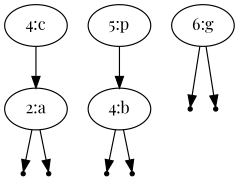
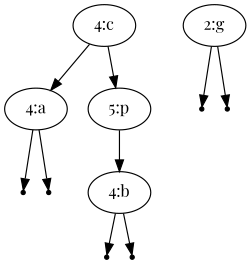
(203, 26) -> (215, 26)
none -> (111, 61)
(36, 109) -> (36, 109)
